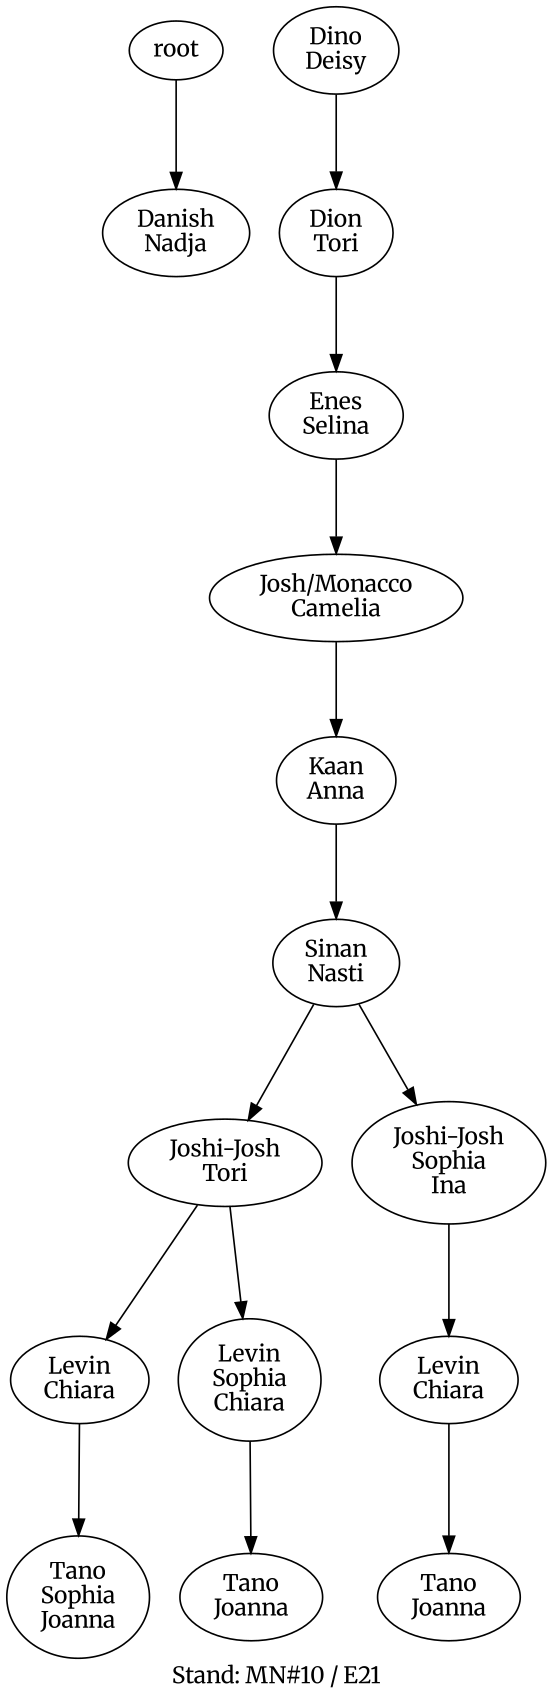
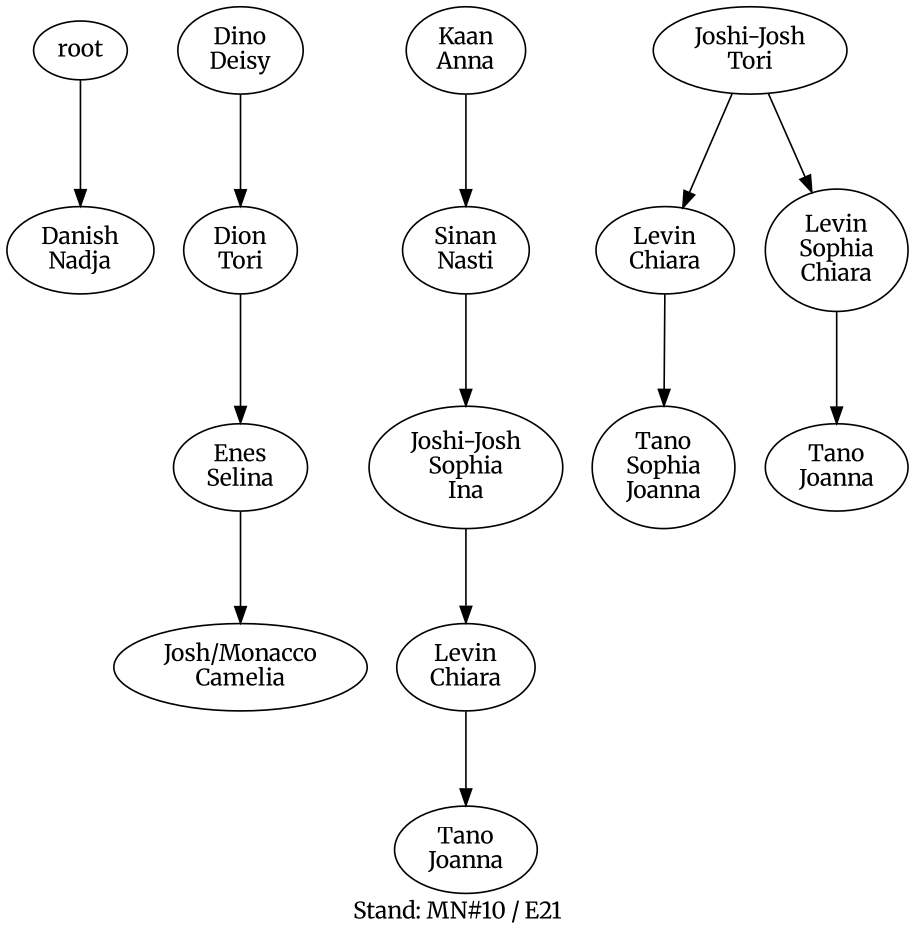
(336, 681) -> none
(285, 1055) -> none
